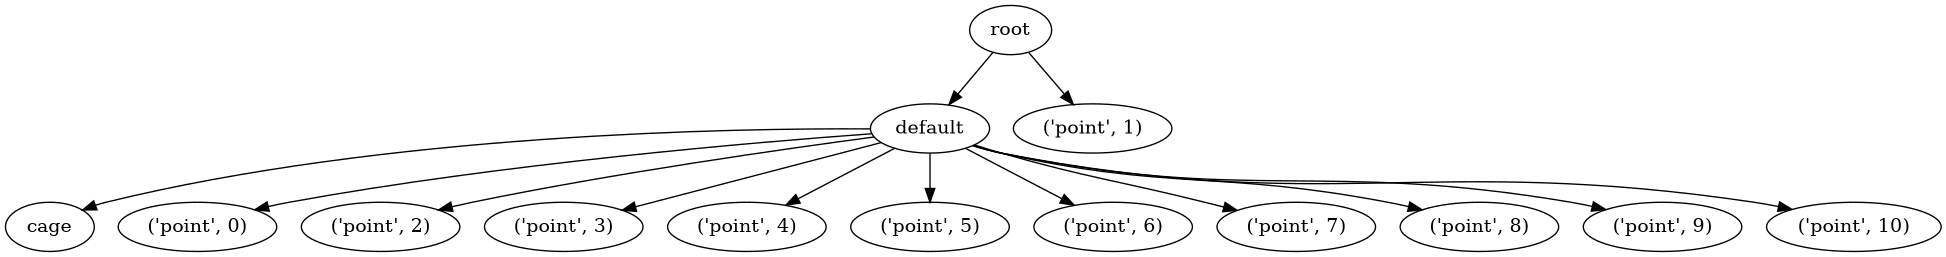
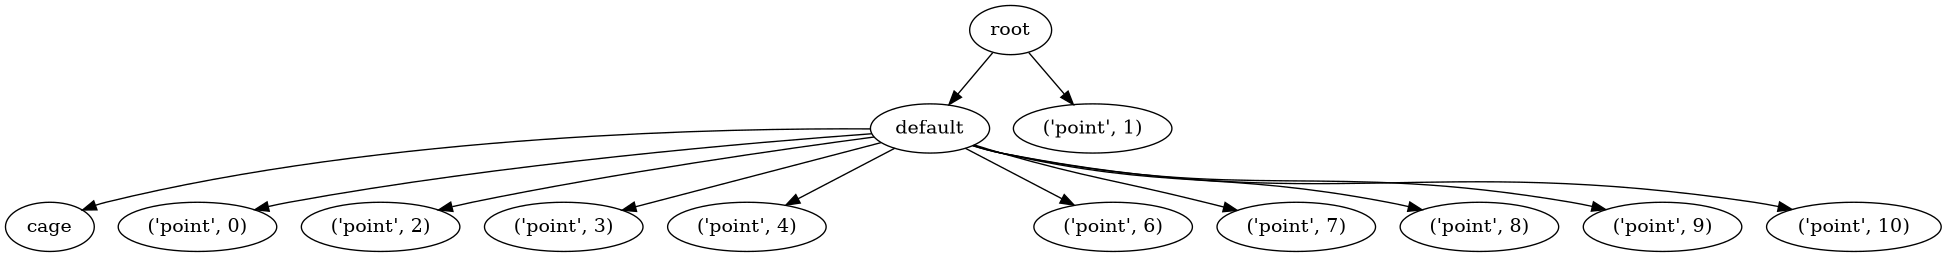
(930, 227) -> none
